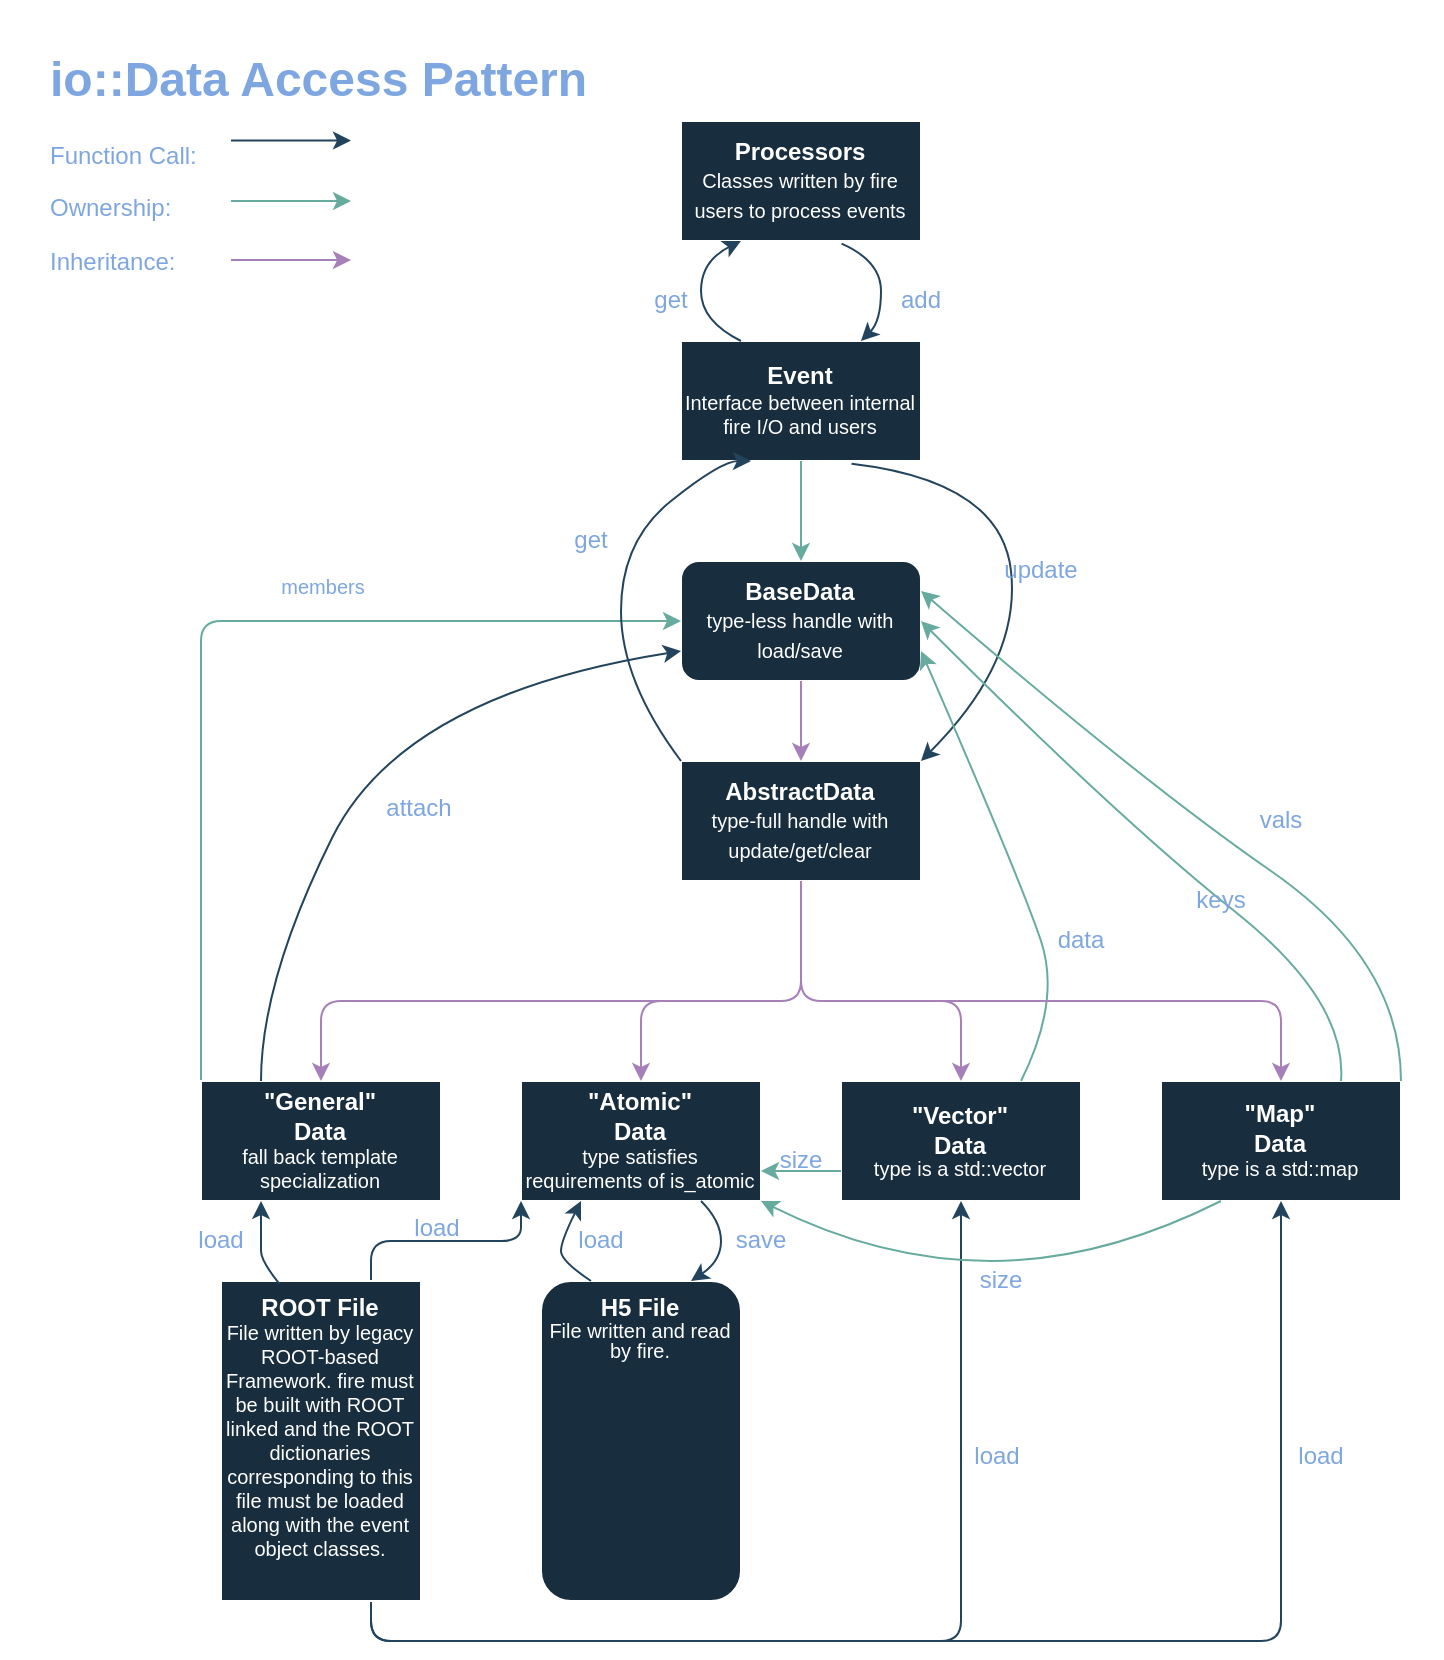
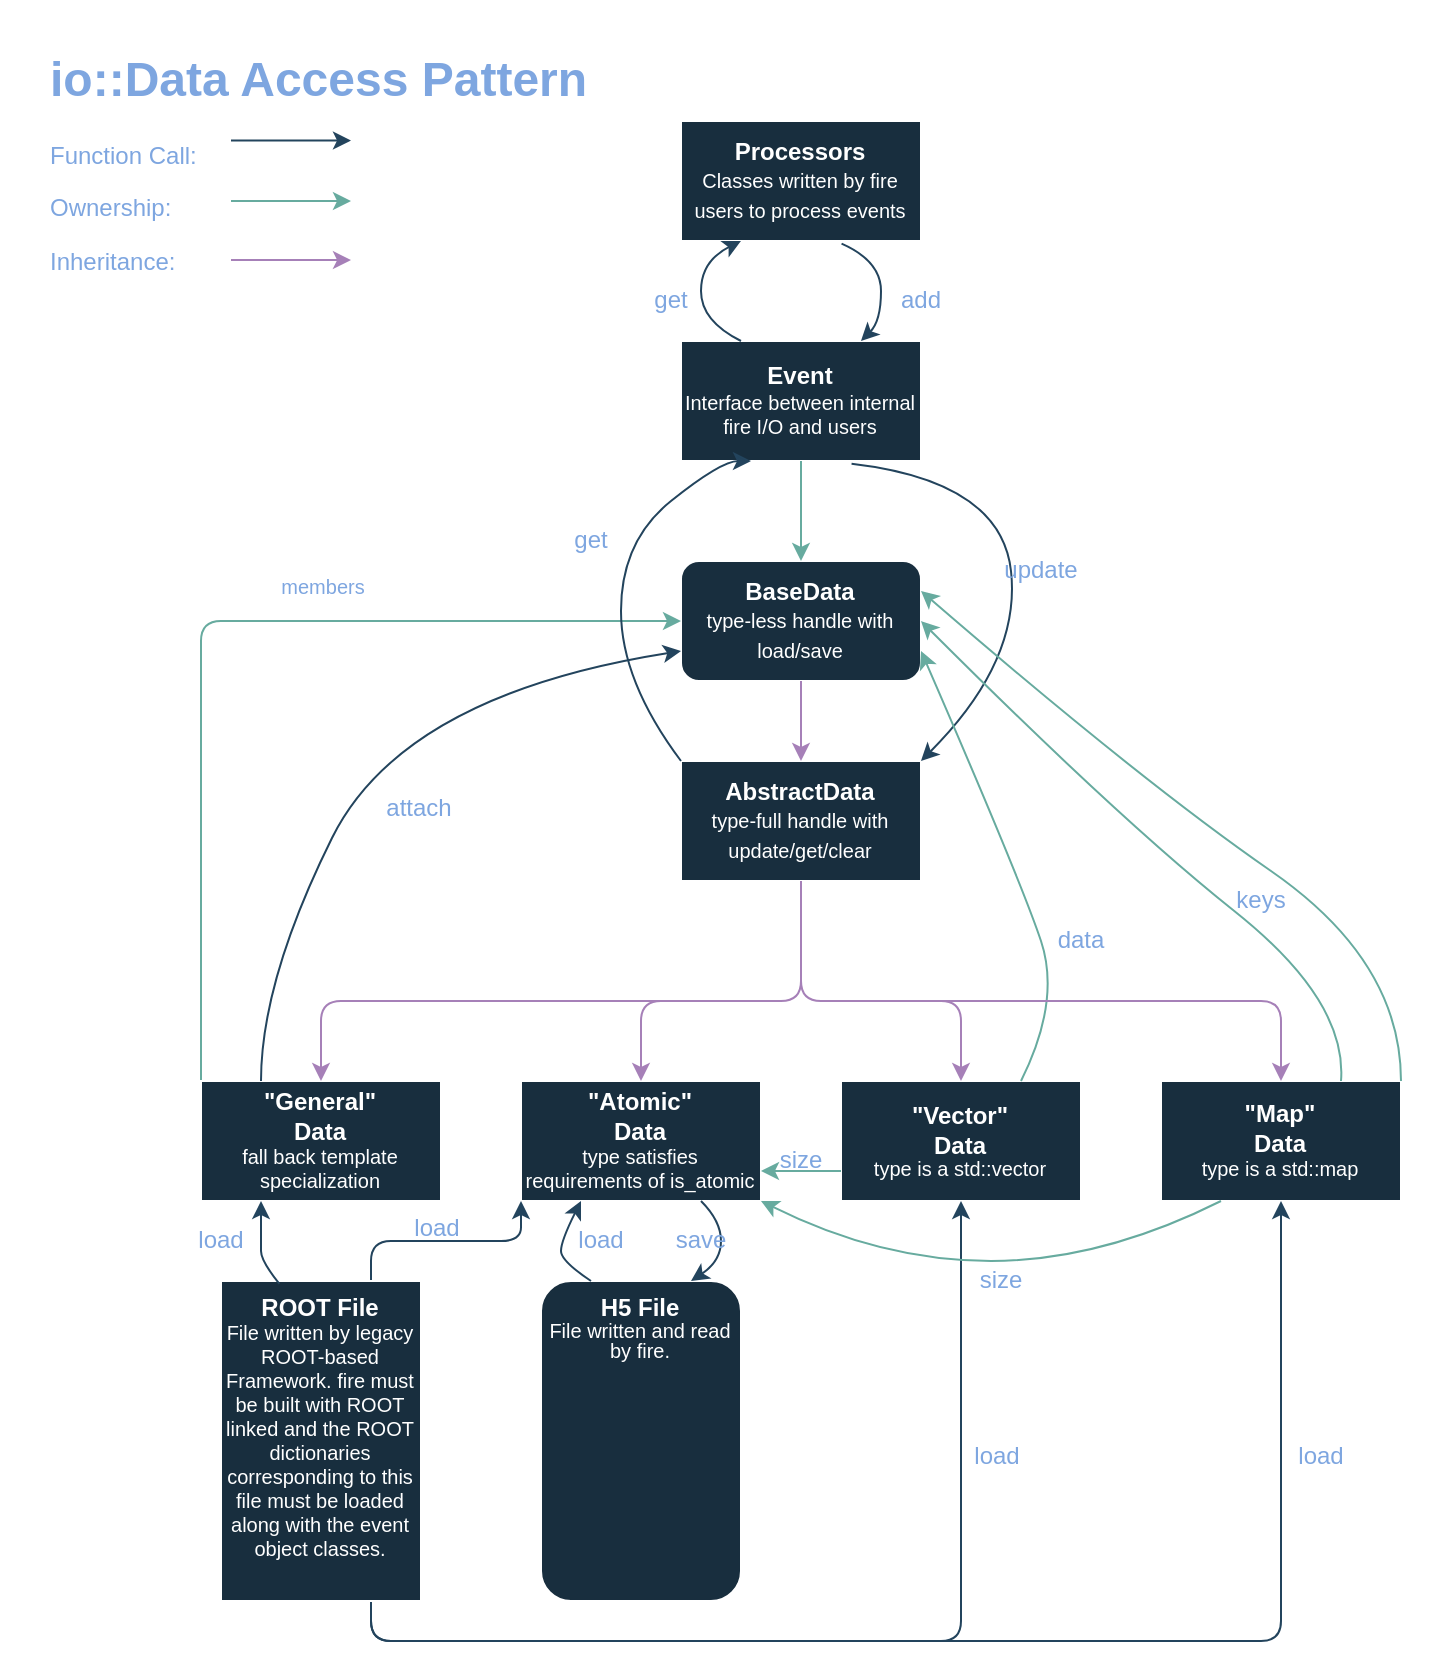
(1281, 821) -> none
(1221, 901) -> (1261, 901)
(761, 1241) -> (701, 1241)
